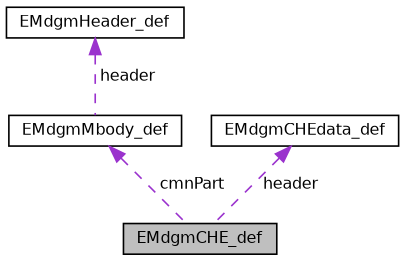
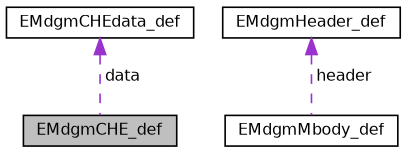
(288, 185) -> (120, 77)
(154, 191) -> none
